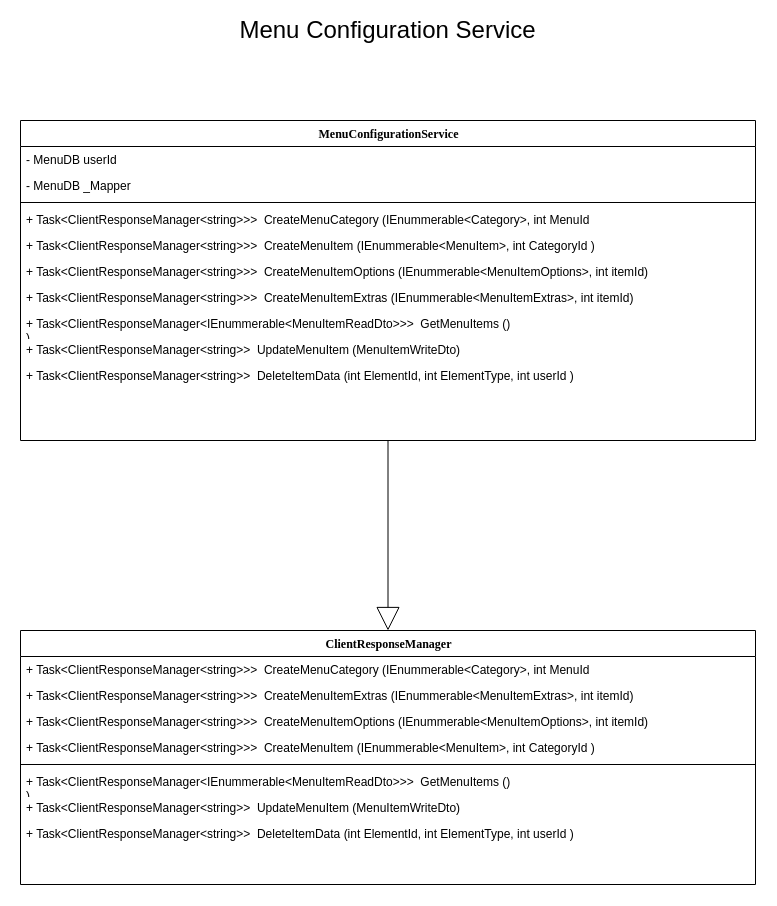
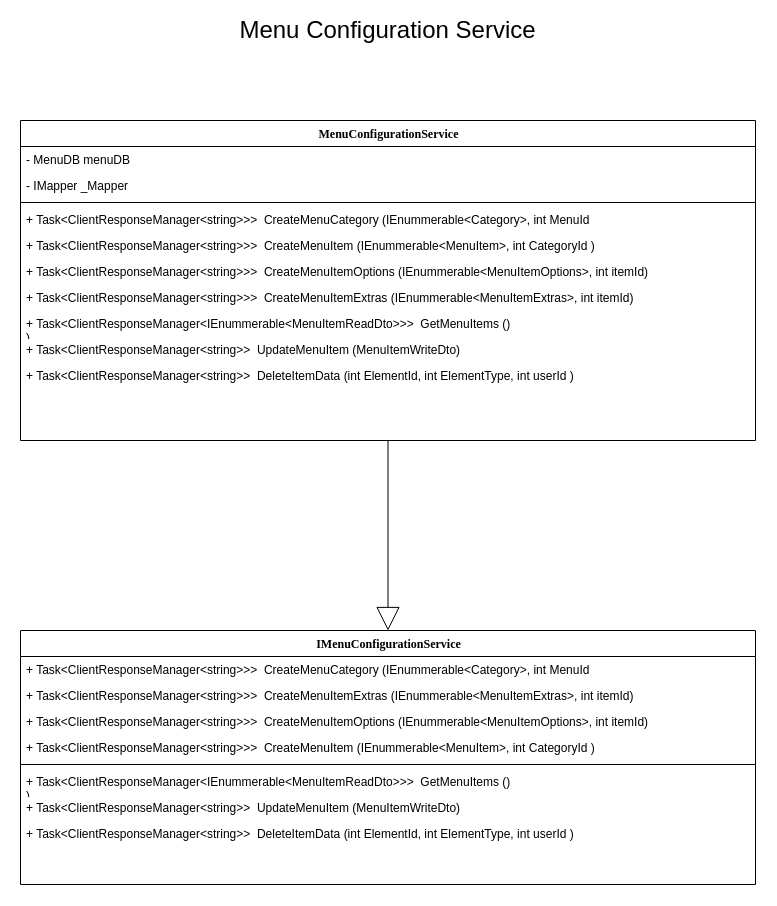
(74, 161) -> (74, 161)
(77, 187) -> (81, 187)
(389, 645) -> (389, 645)
